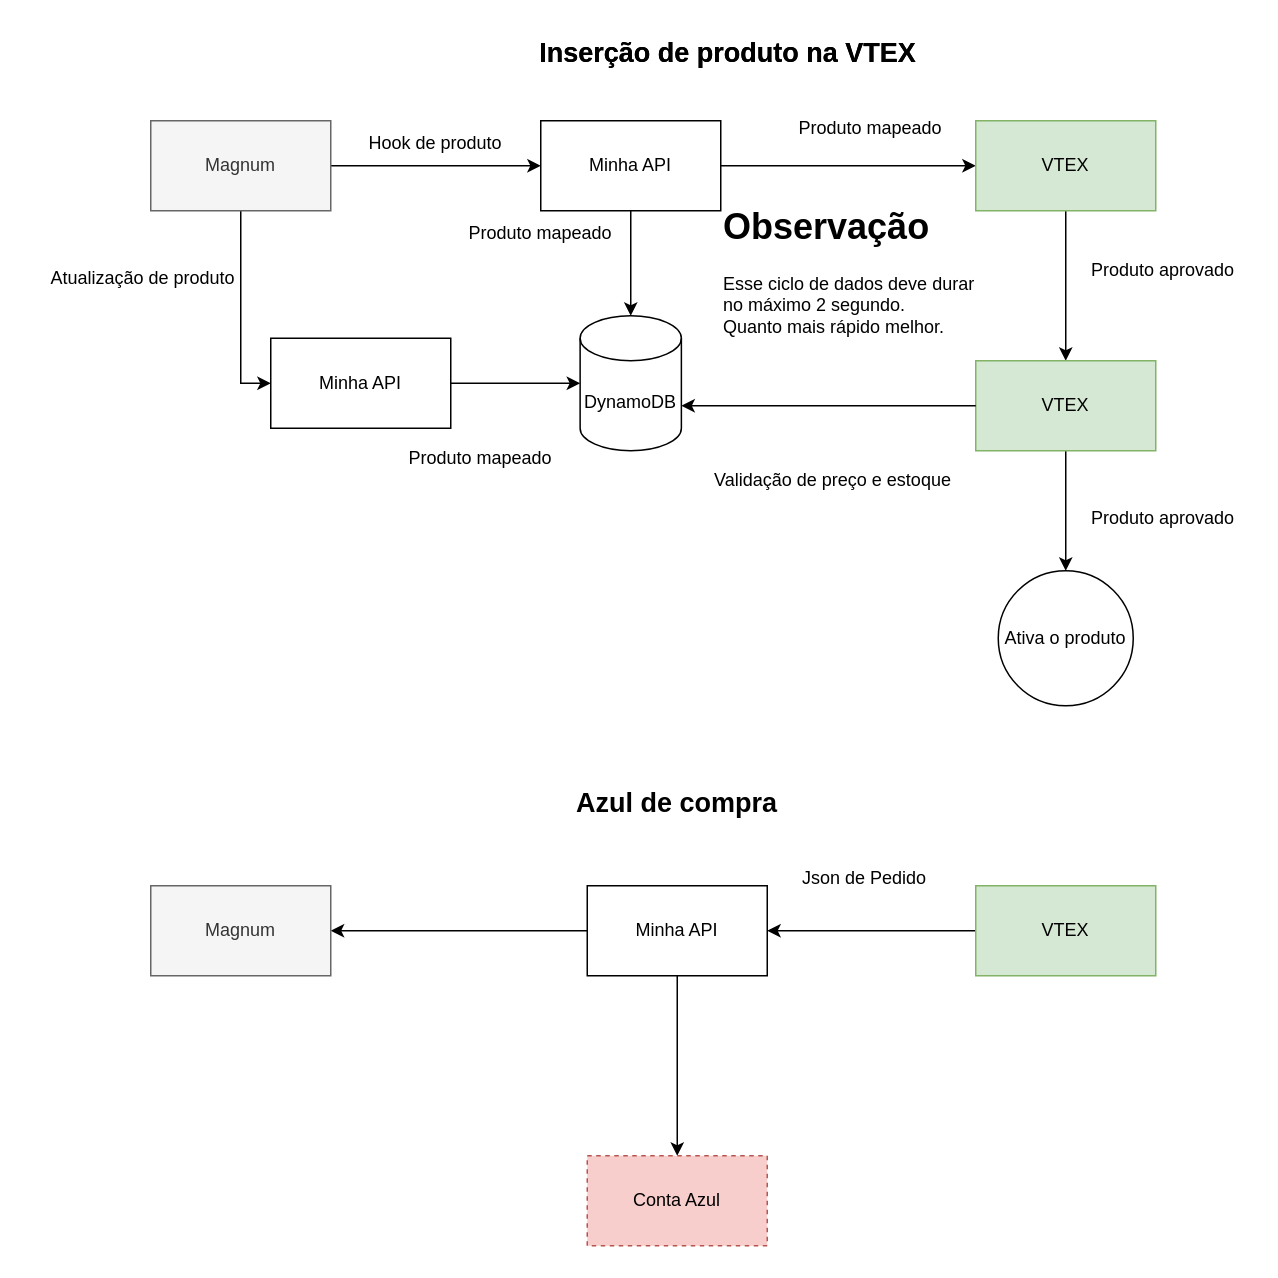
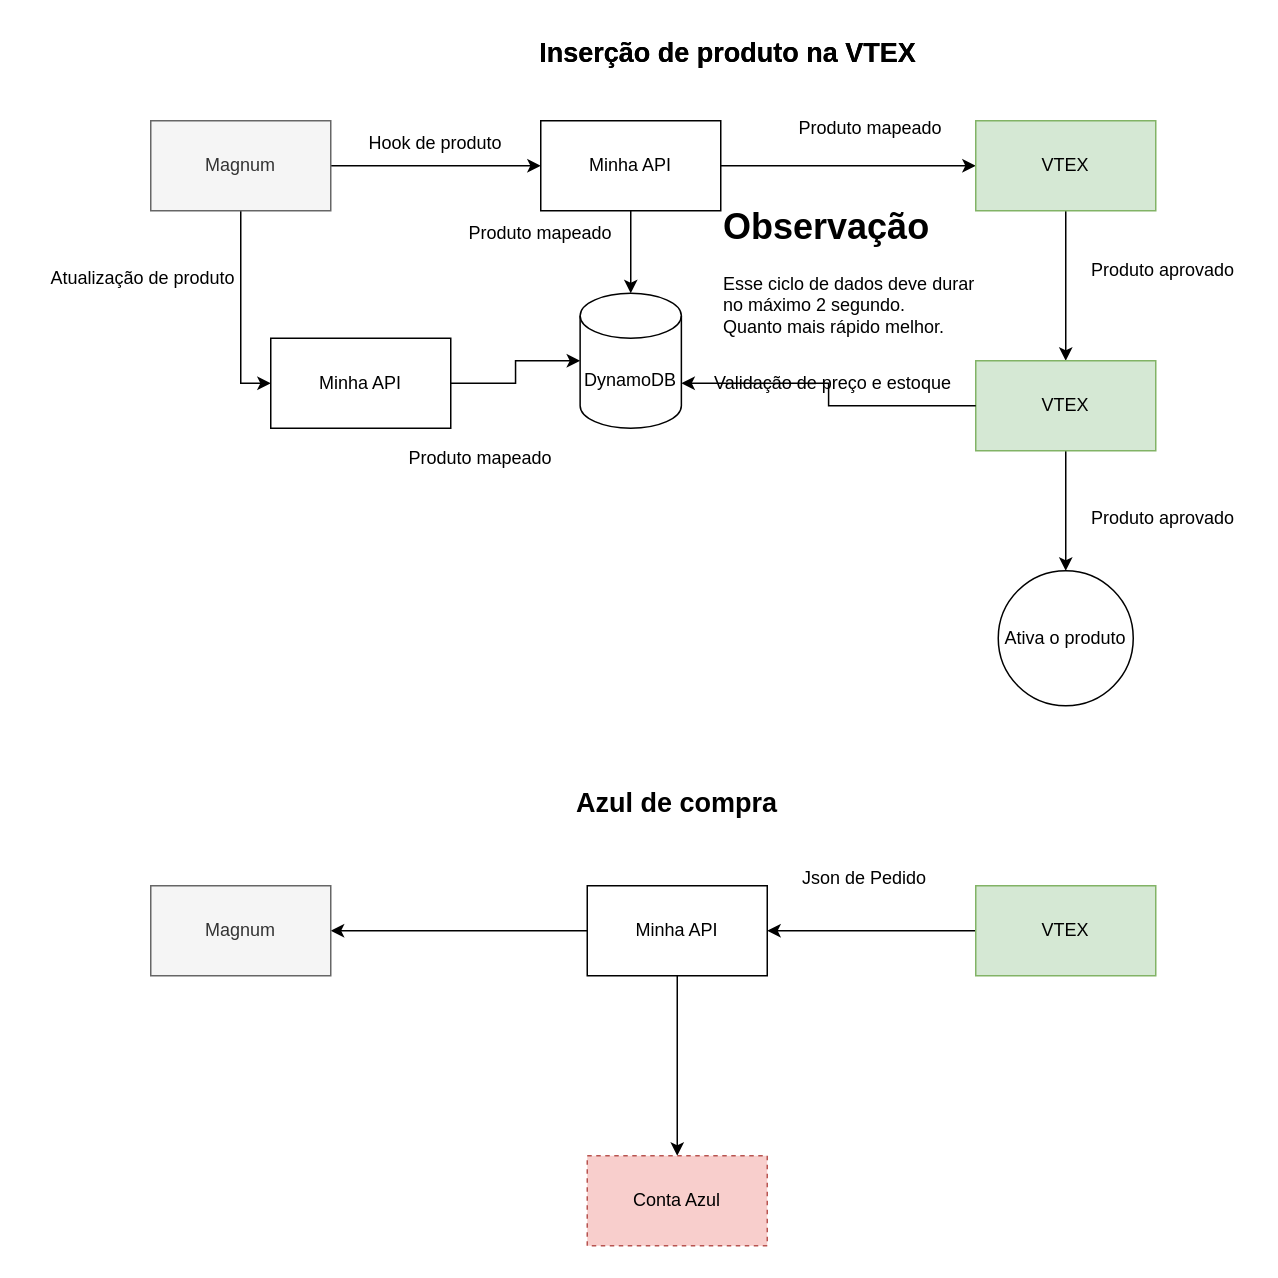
(631, 383) -> (631, 361)
(833, 481) -> (833, 383)
